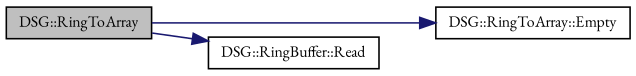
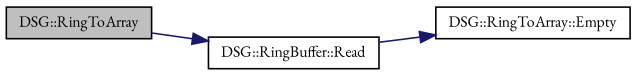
(286, 23) -> (399, 40)
